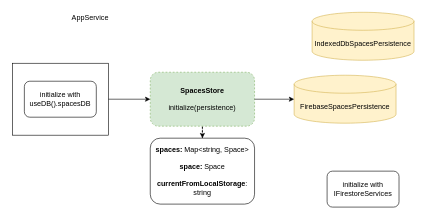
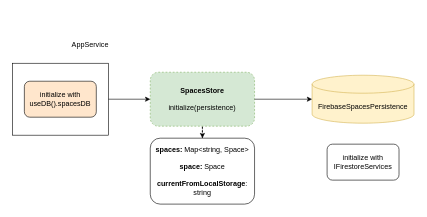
(90, 18) -> (90, 45)
(363, 36) -> none
(60, 99) -> (60, 99)
(345, 99) -> (363, 99)
(363, 189) -> (363, 162)
